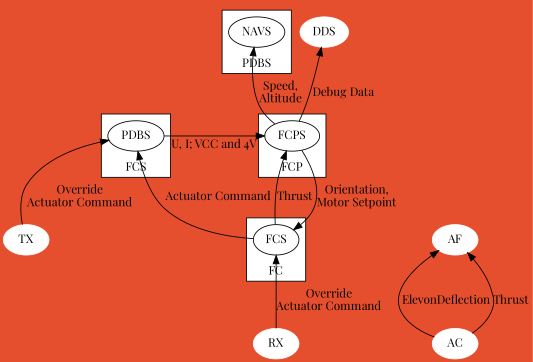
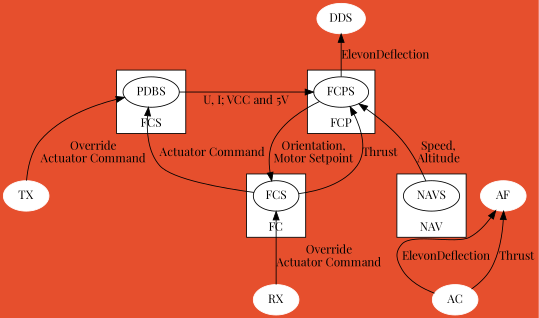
(257, 64) -> (432, 228)
(255, 93) -> (402, 140)
(343, 93) -> (385, 55)
(214, 145) -> (246, 101)
